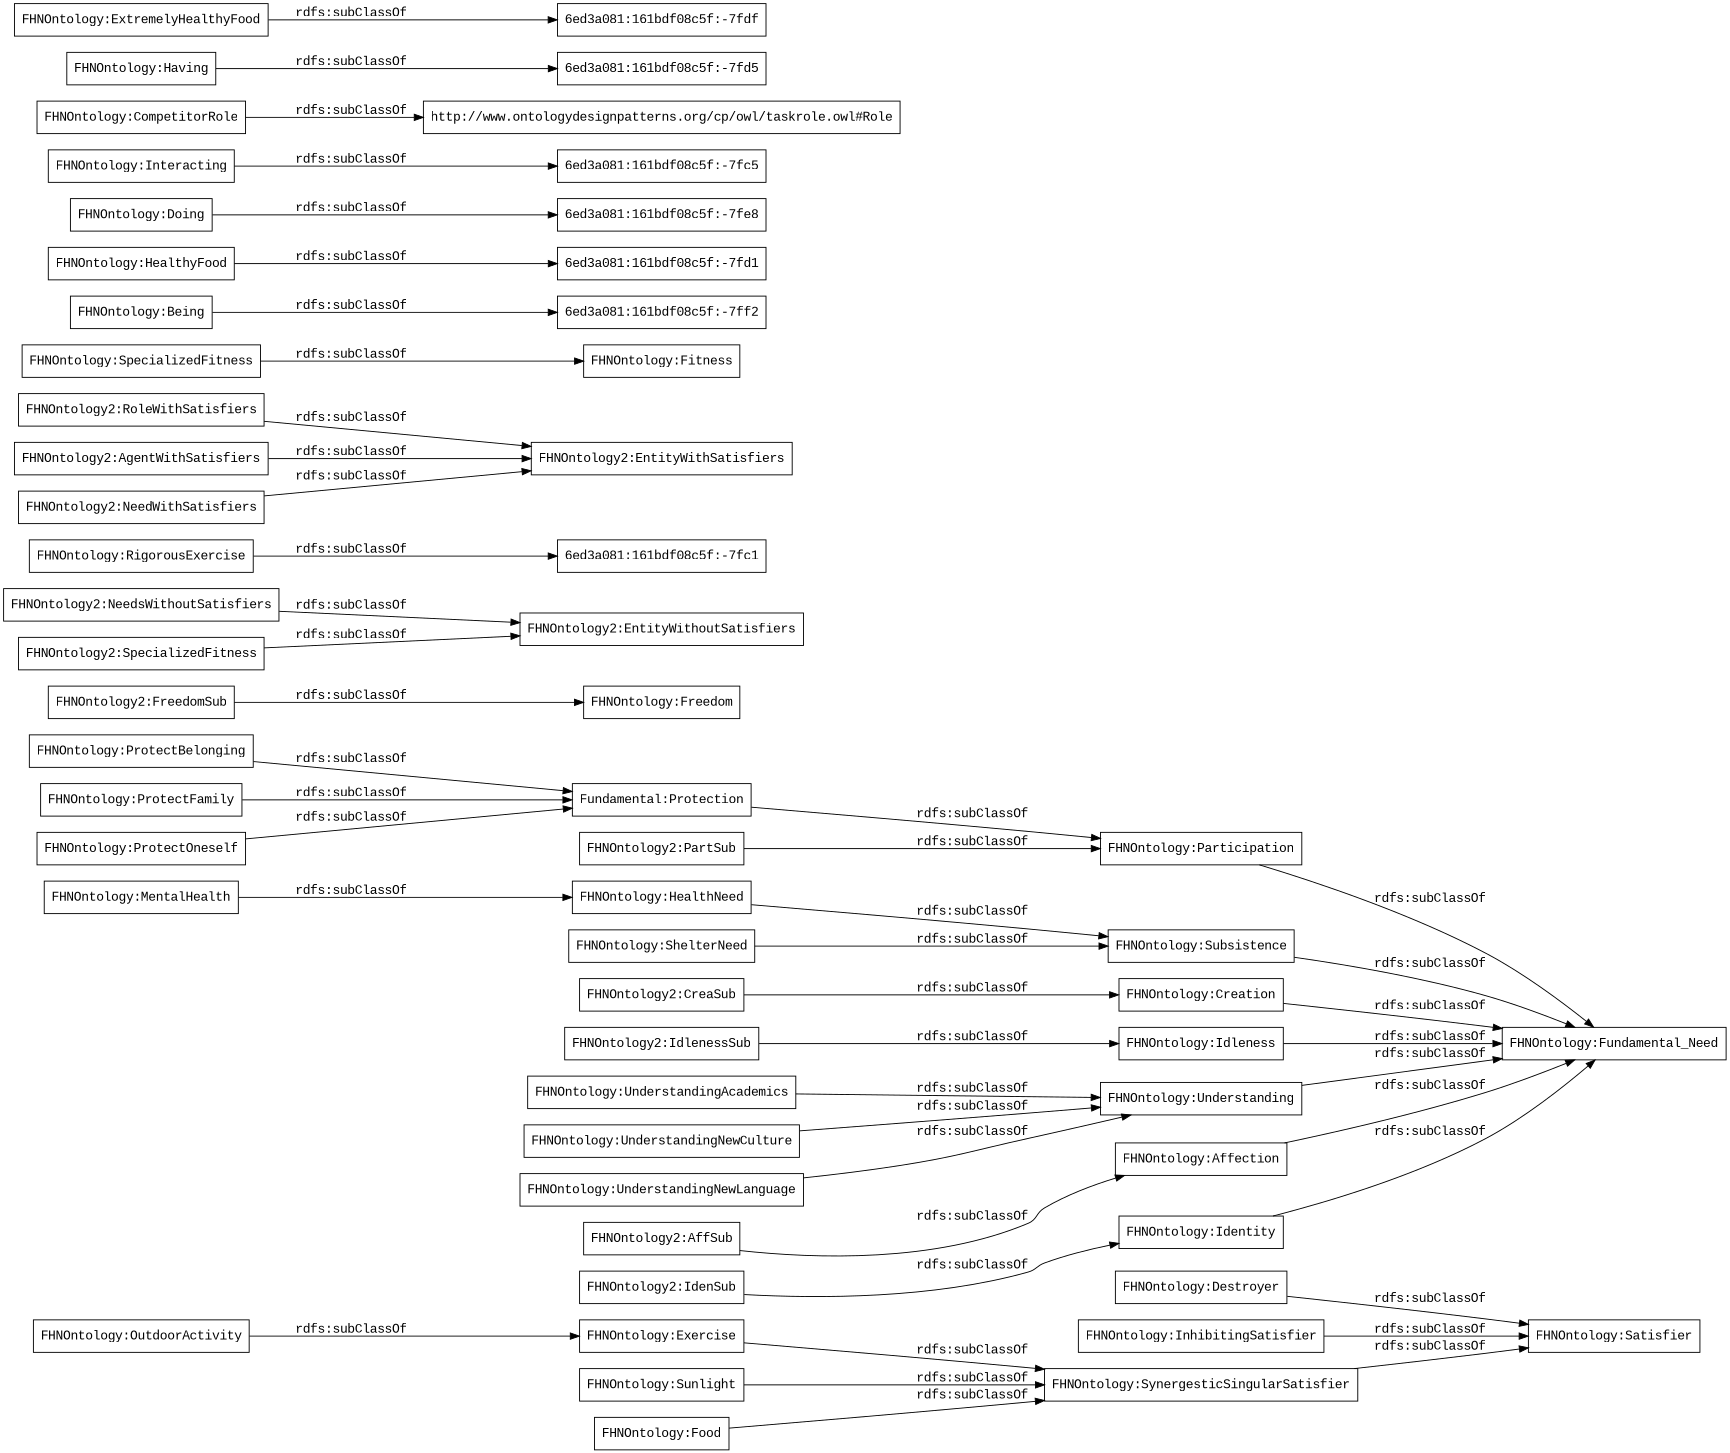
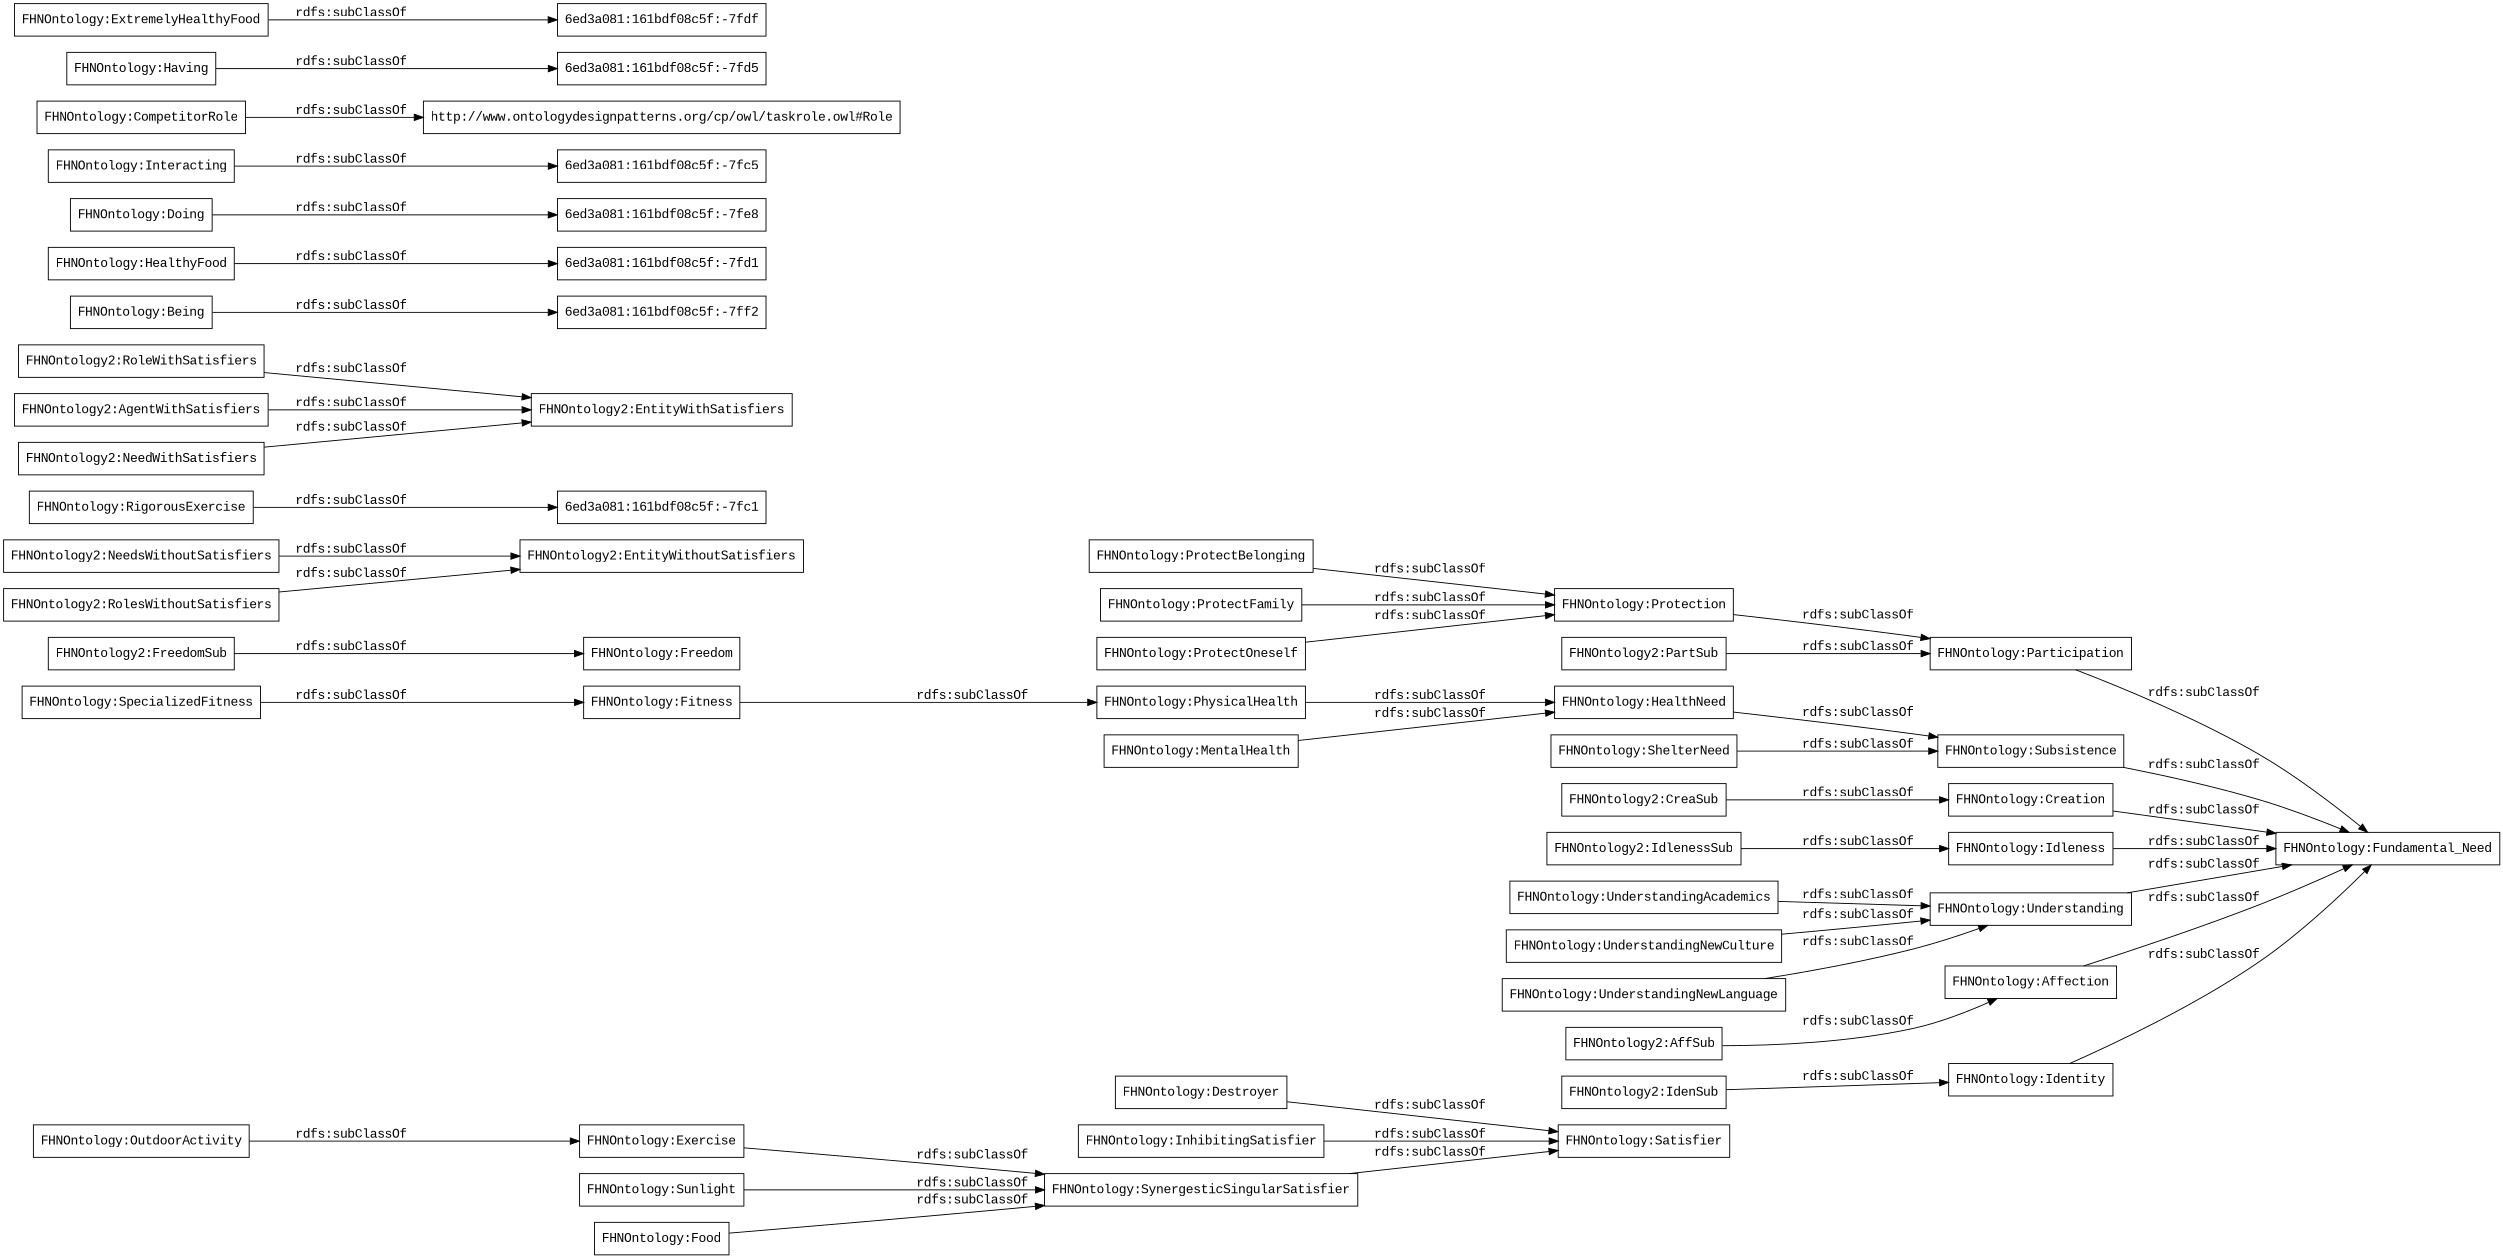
(141, 654) -> (141, 605)
none -> (1201, 702)
(662, 800) -> (1644, 605)
